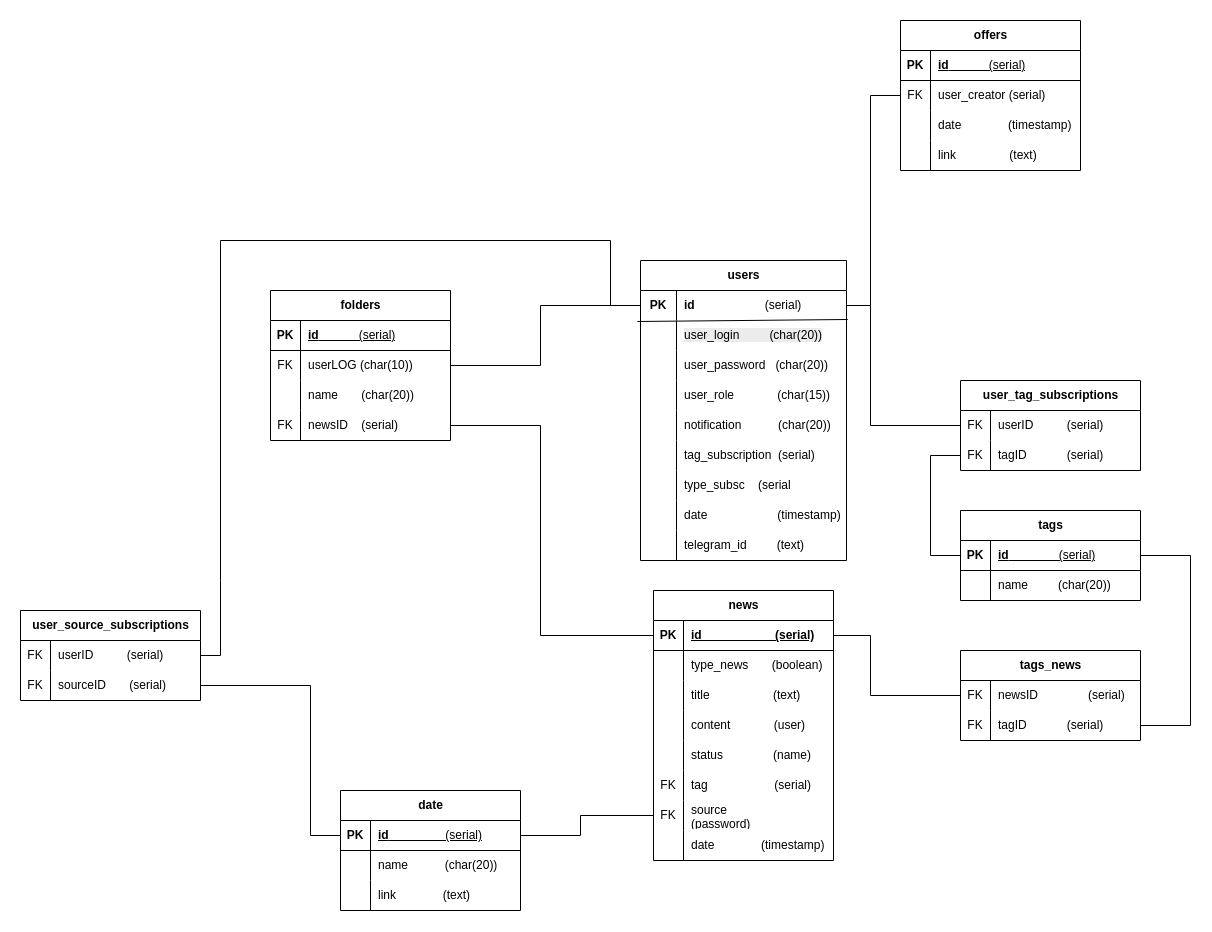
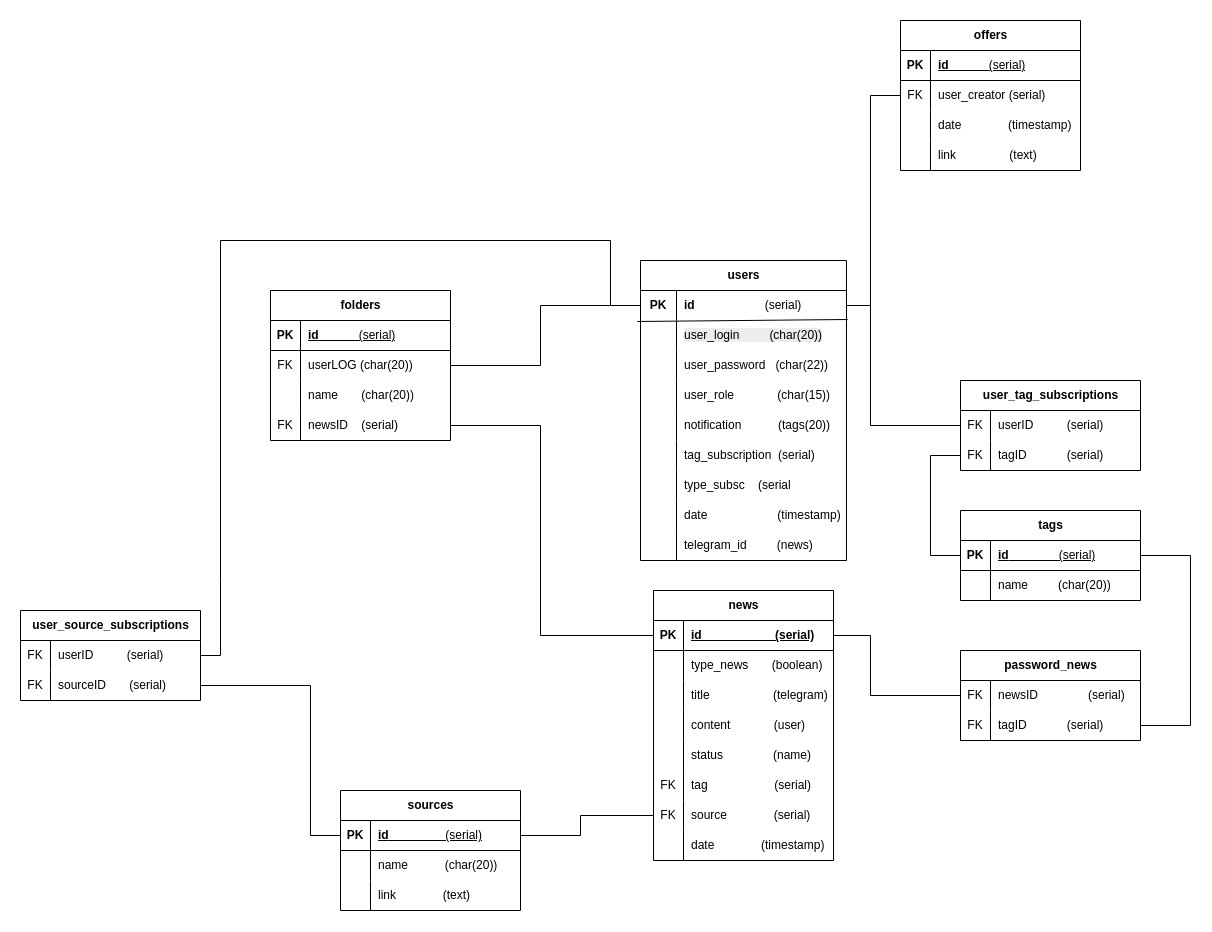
(367, 366) -> (367, 366)
(766, 366) -> (766, 366)
(766, 426) -> (766, 426)
(763, 546) -> (763, 546)
(1051, 666) -> (1051, 666)
(763, 696) -> (763, 696)
(431, 806) -> (431, 806)
(763, 816) -> (763, 816)
